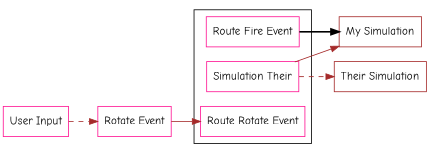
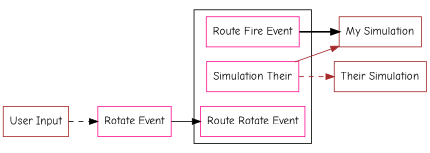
(36, 121) -> (36, 121)
(79, 121) -> (79, 121)
(182, 121) -> (182, 121)
